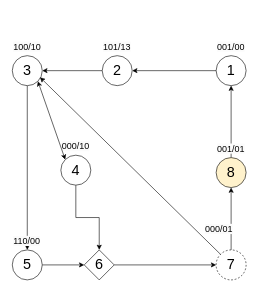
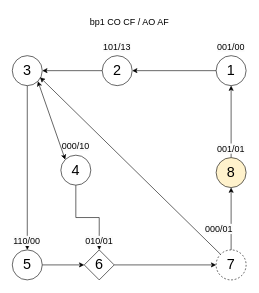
none -> (129, 21)
(27, 47) -> none
none -> (99, 240)
